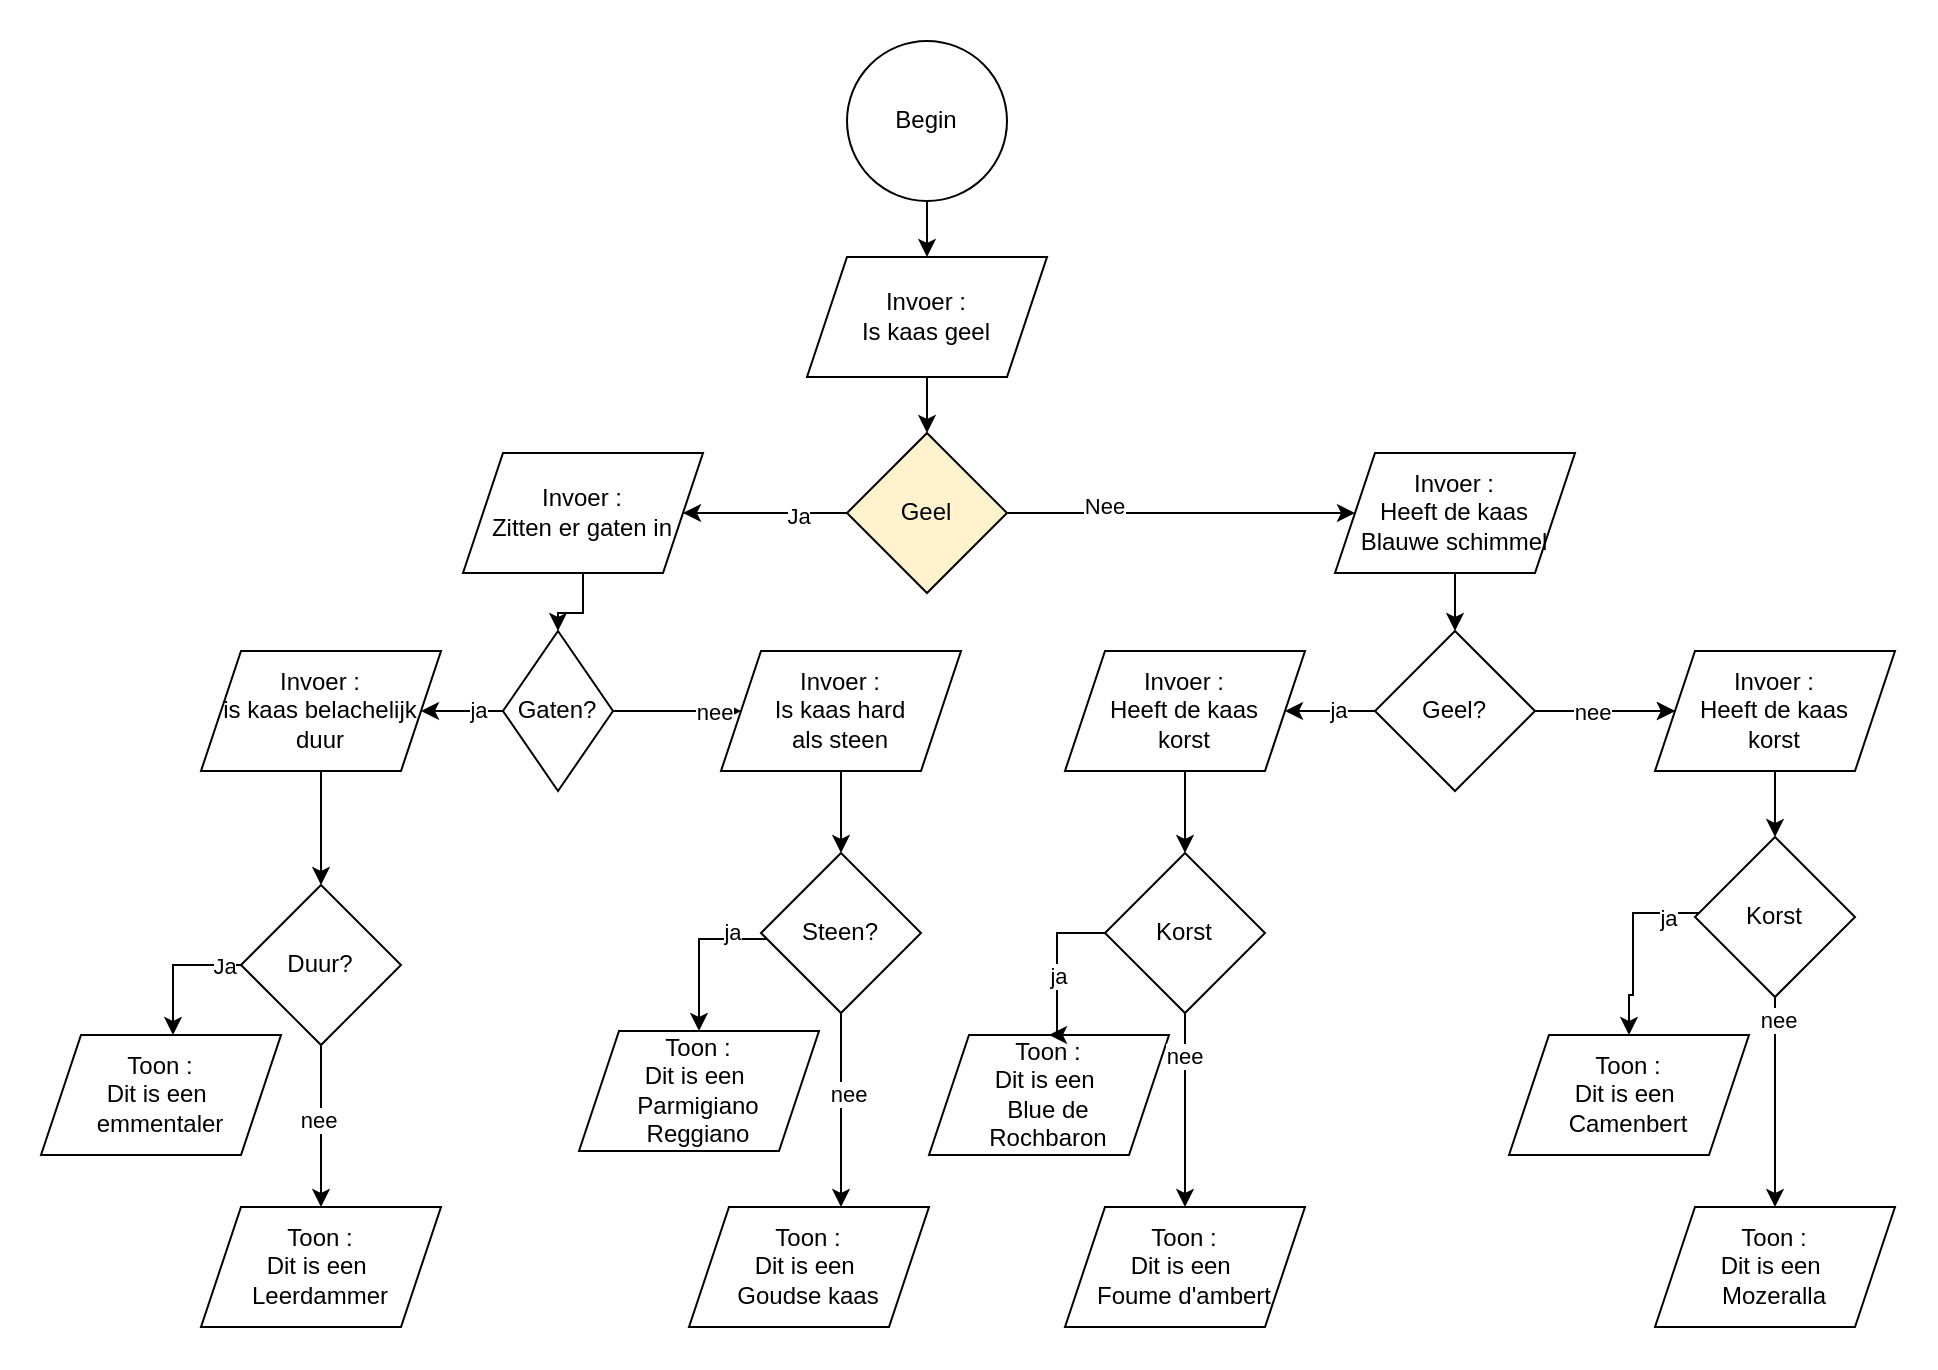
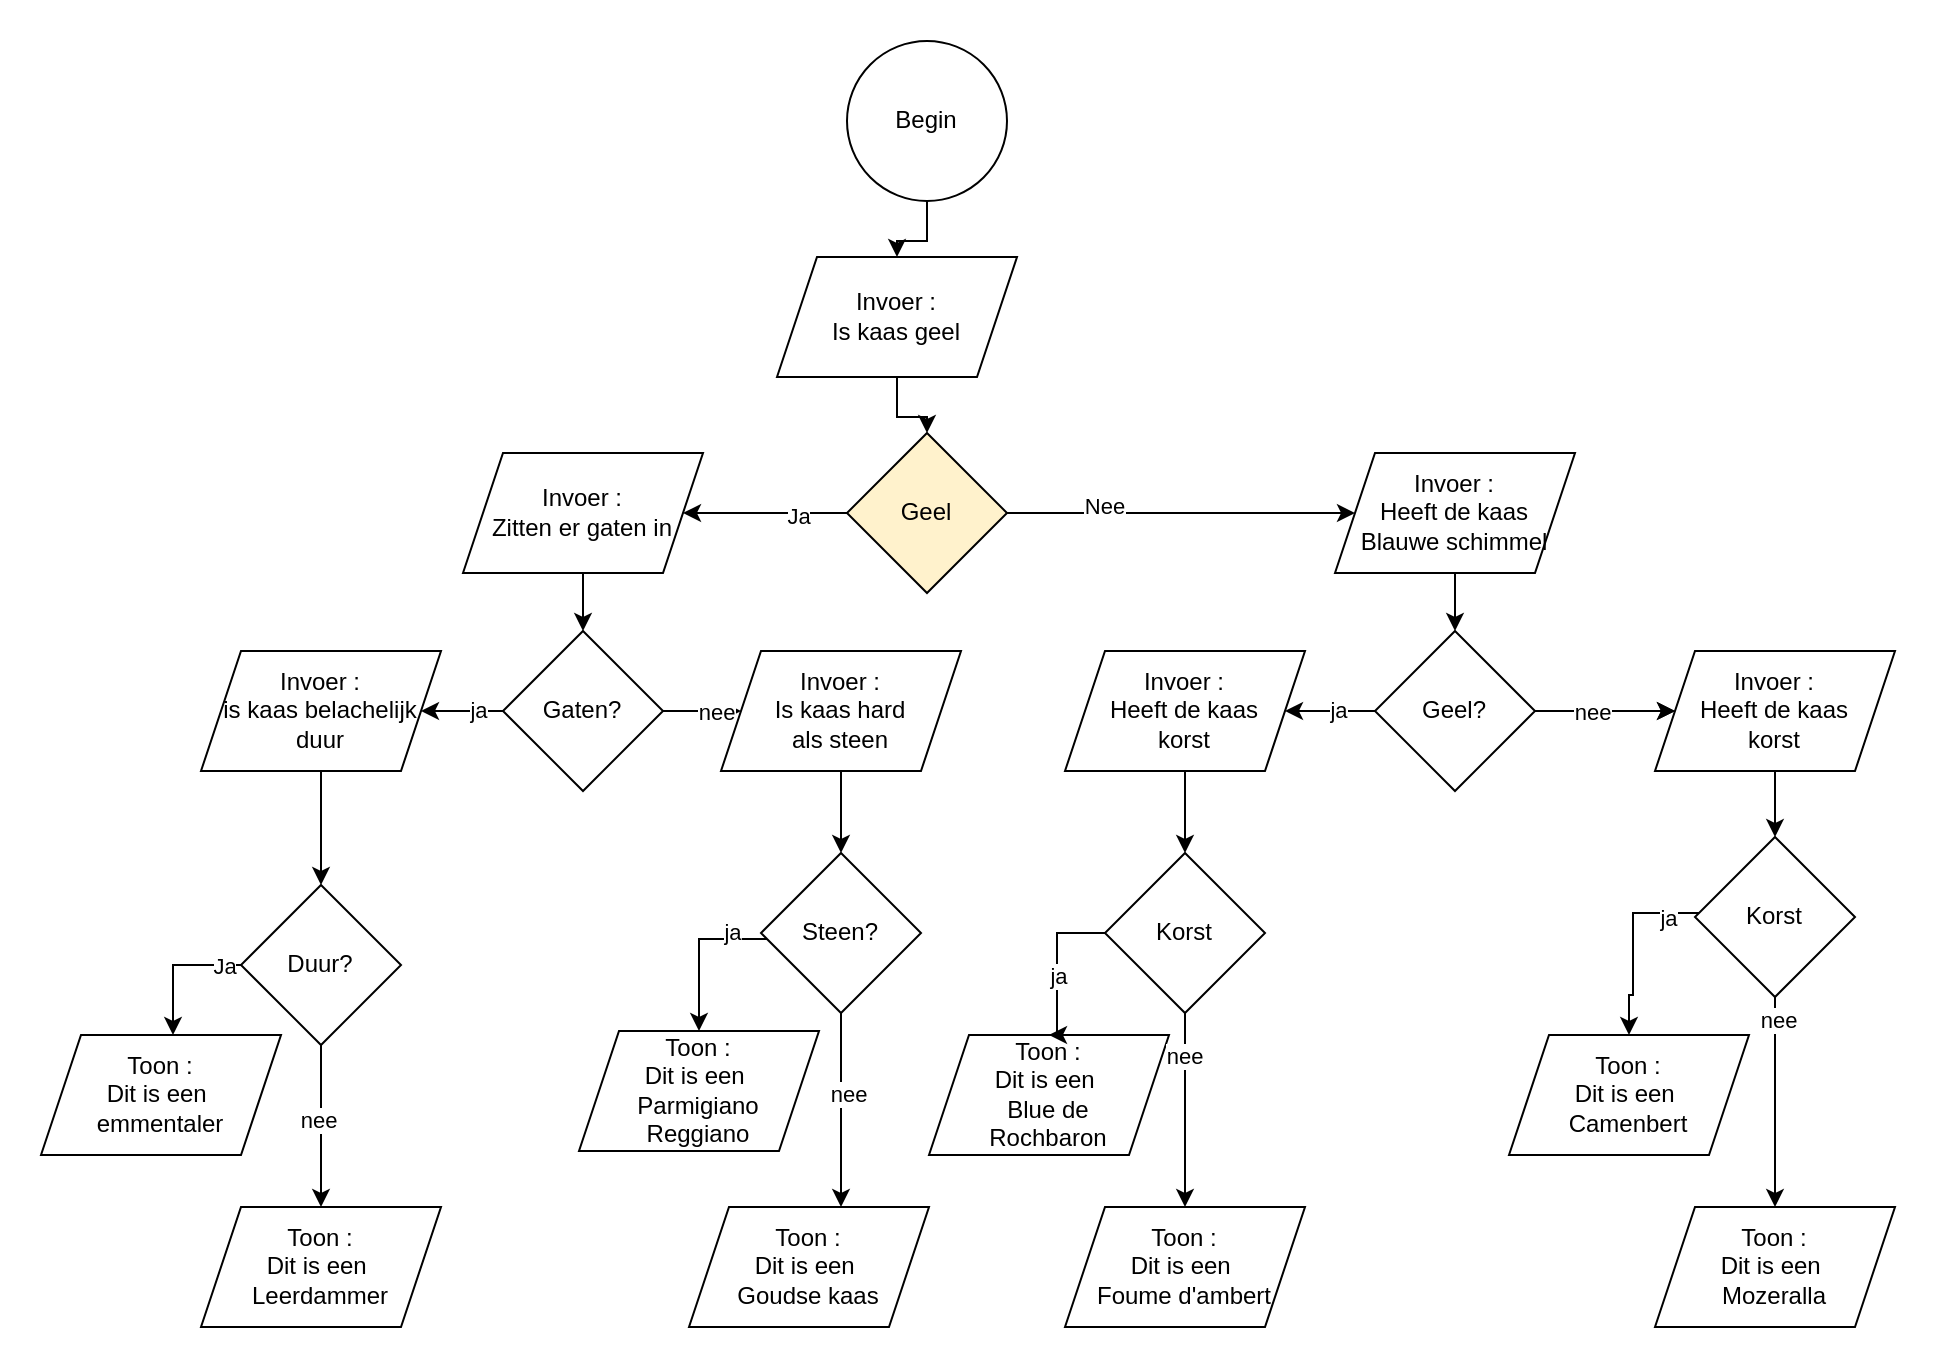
(927, 317) -> (897, 317)
(558, 711) -> (583, 711)
